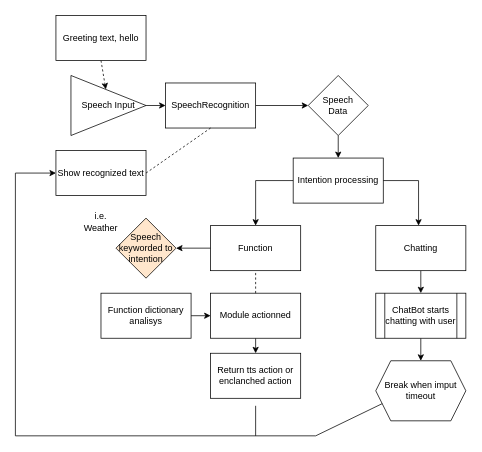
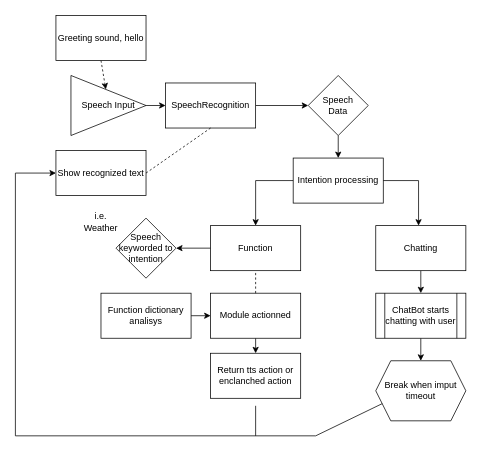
(101, 38) -> (101, 38)
(146, 248) -> (146, 248)
